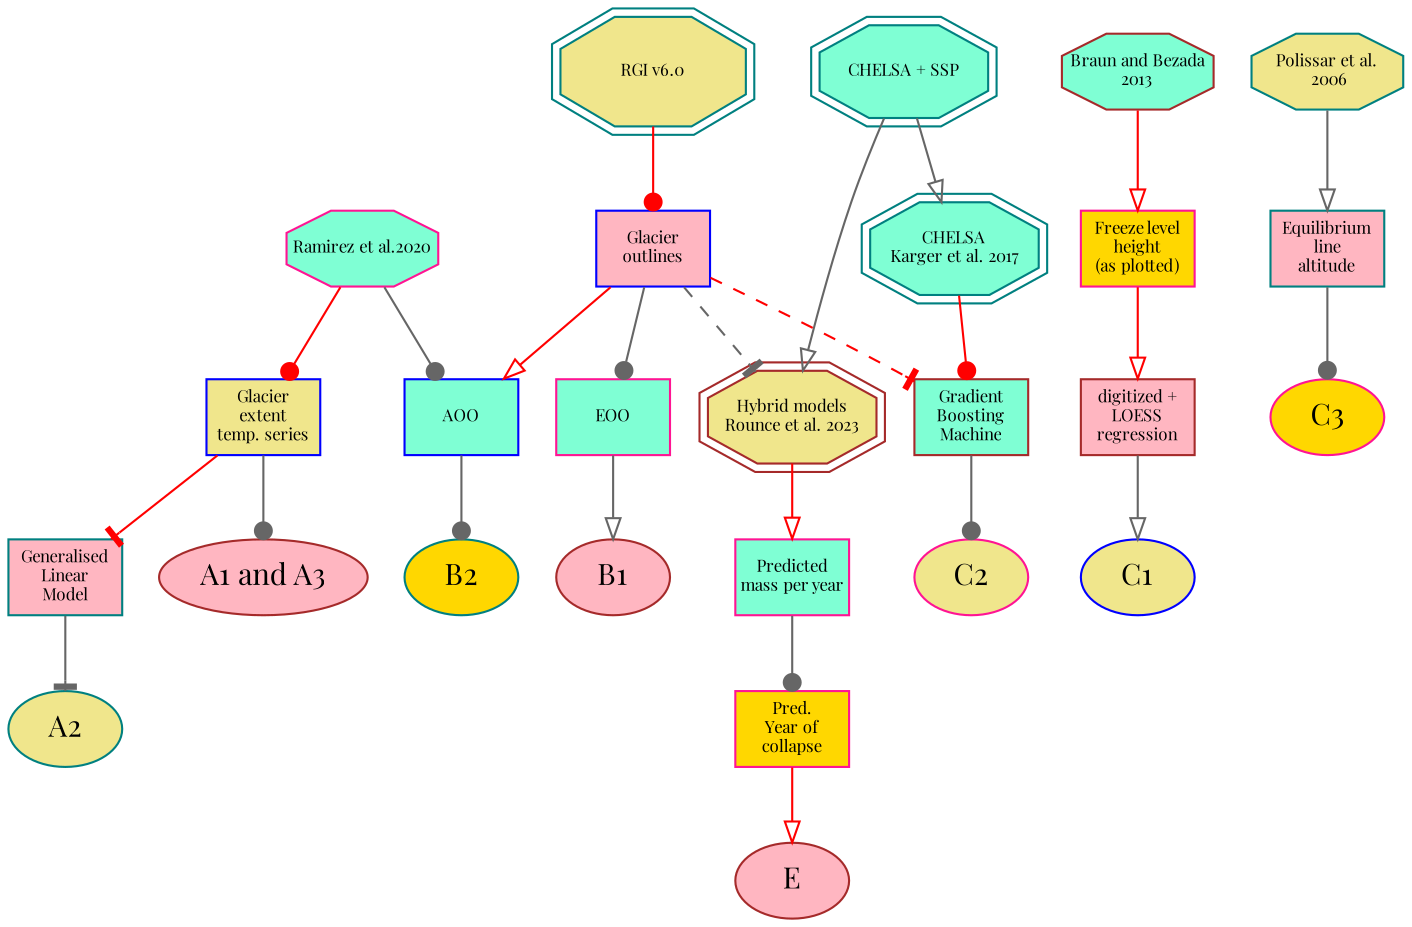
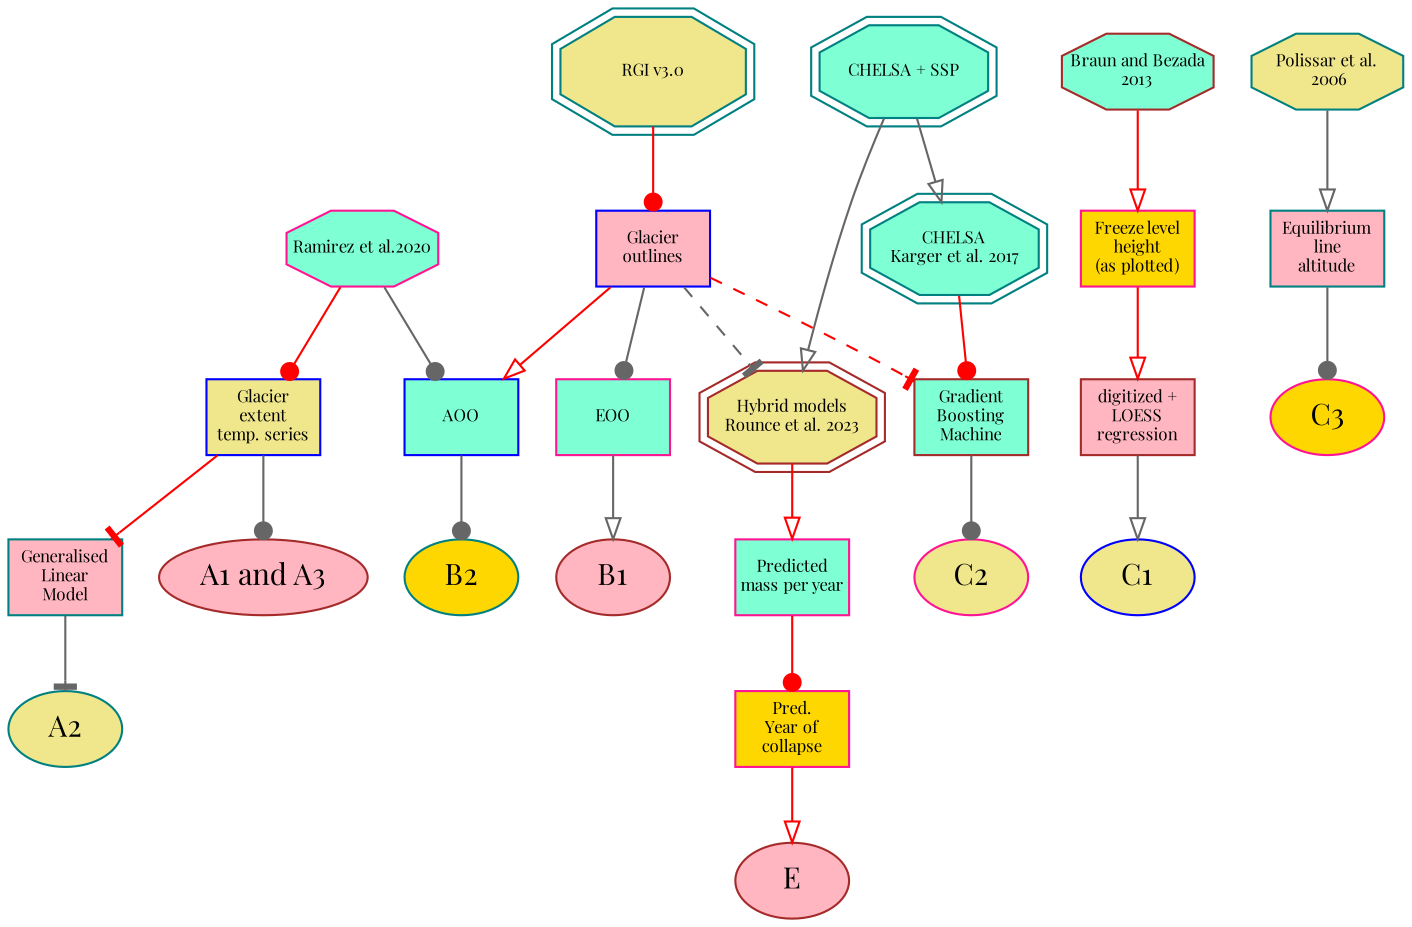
(653, 72) -> (653, 72)
(792, 645) -> (792, 645)
